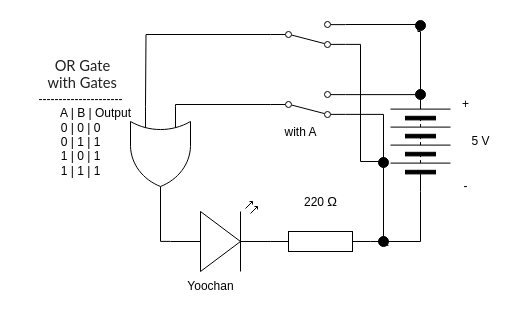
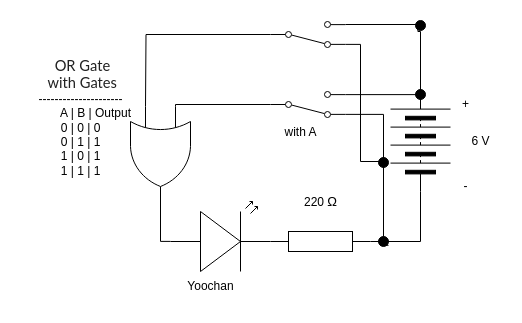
(481, 142) -> (481, 142)
